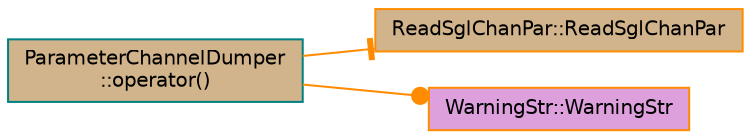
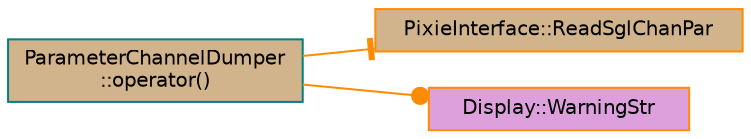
(559, 30) -> (559, 30)
(559, 109) -> (559, 109)
